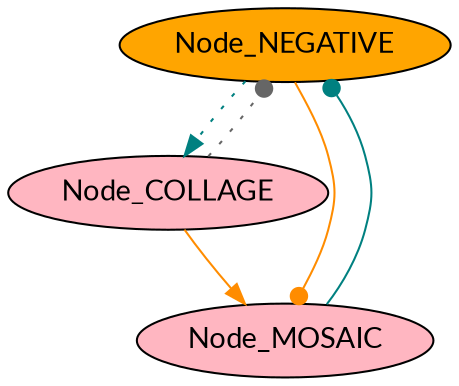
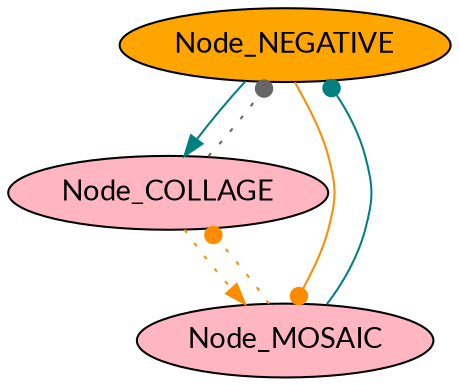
(221, 110) -> (221, 110)
(207, 260) -> (207, 260)
none -> (245, 272)
